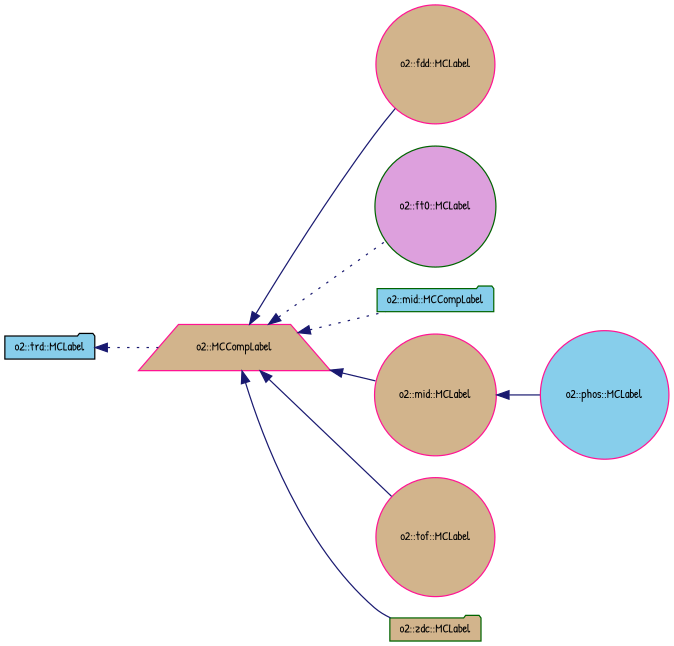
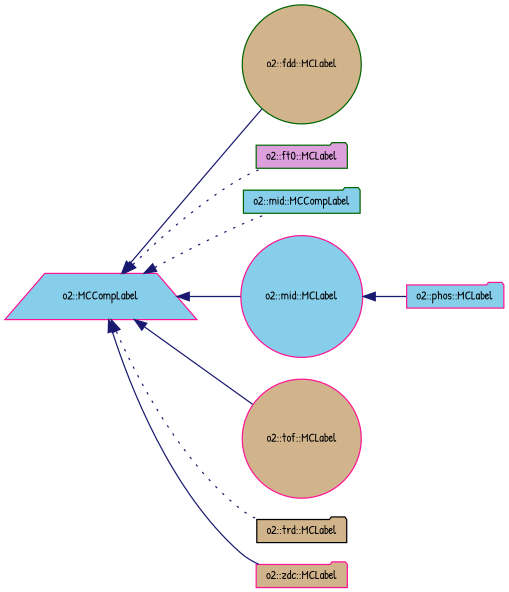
(435, 64) -> (302, 64)
(435, 207) -> (302, 157)
(50, 348) -> (302, 531)
(133, 348) -> (174, 436)
(235, 348) -> (101, 297)
(435, 395) -> (302, 297)
(605, 395) -> (455, 297)
(435, 629) -> (302, 576)
